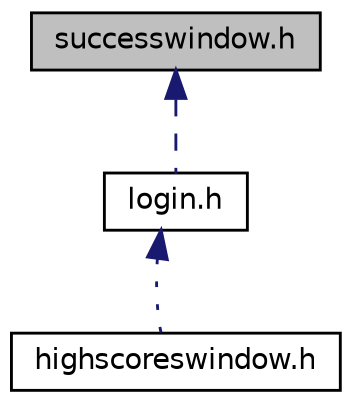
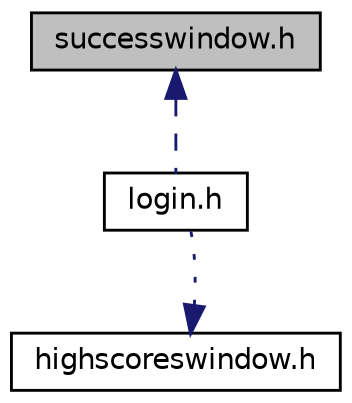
(157, 296) -> (195, 268)
